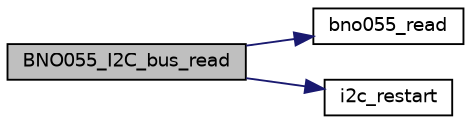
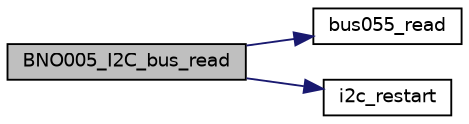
(388, 26) -> (387, 26)
(127, 62) -> (127, 62)
